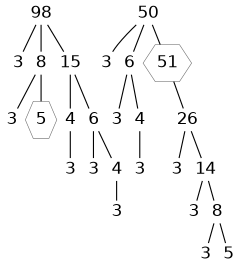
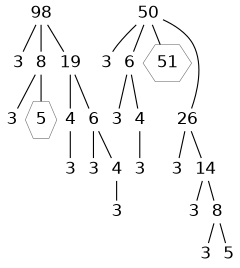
(70, 63) -> (70, 63)
(179, 95) -> (197, 57)
